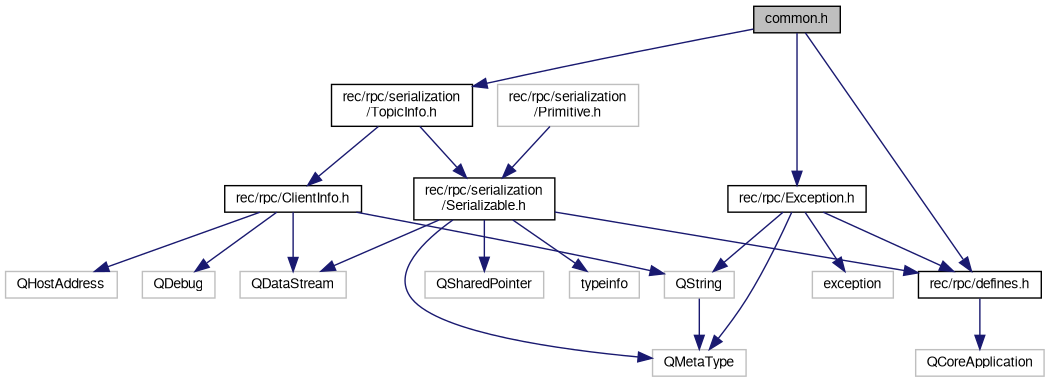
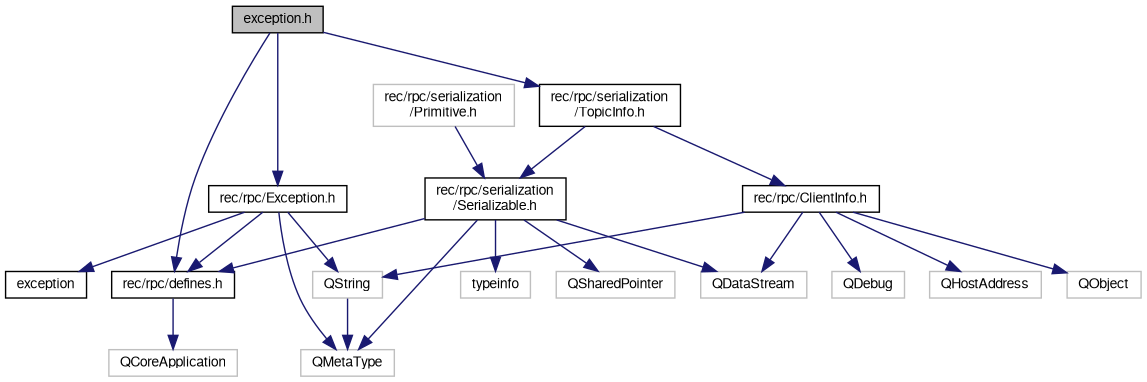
(797, 20) -> (278, 20)
(853, 285) -> (46, 285)
none -> (1104, 285)
